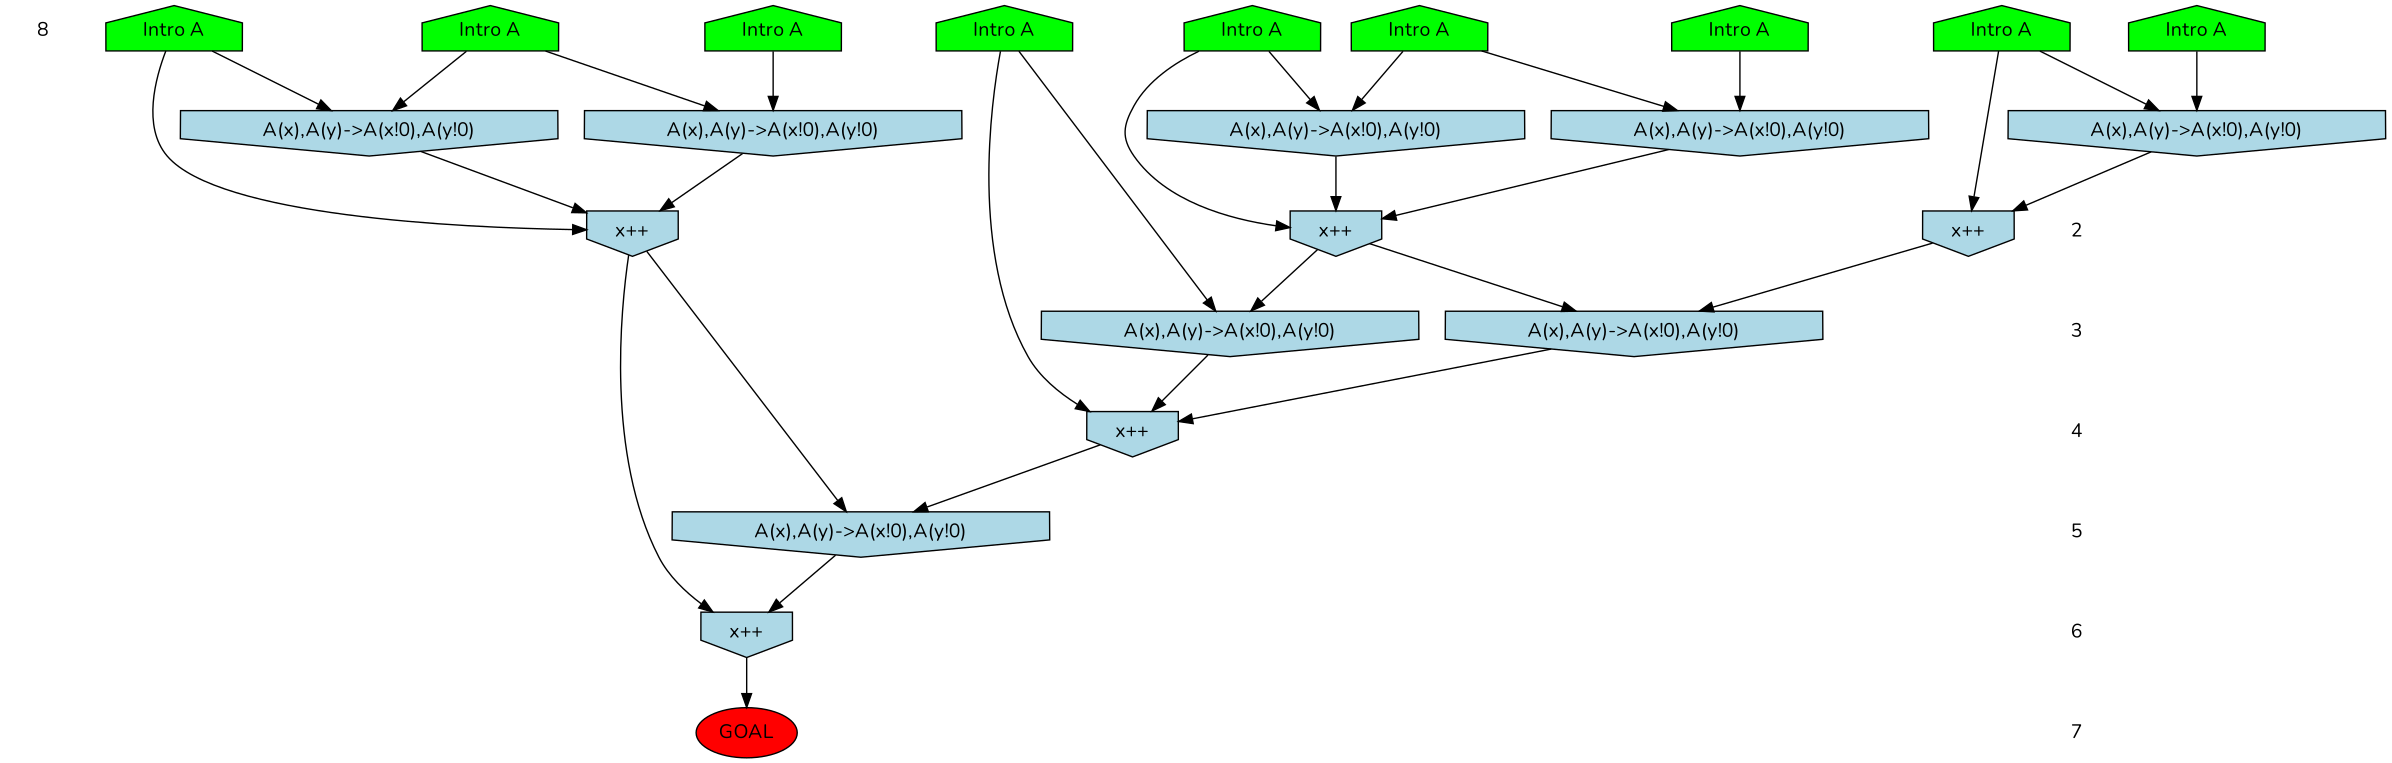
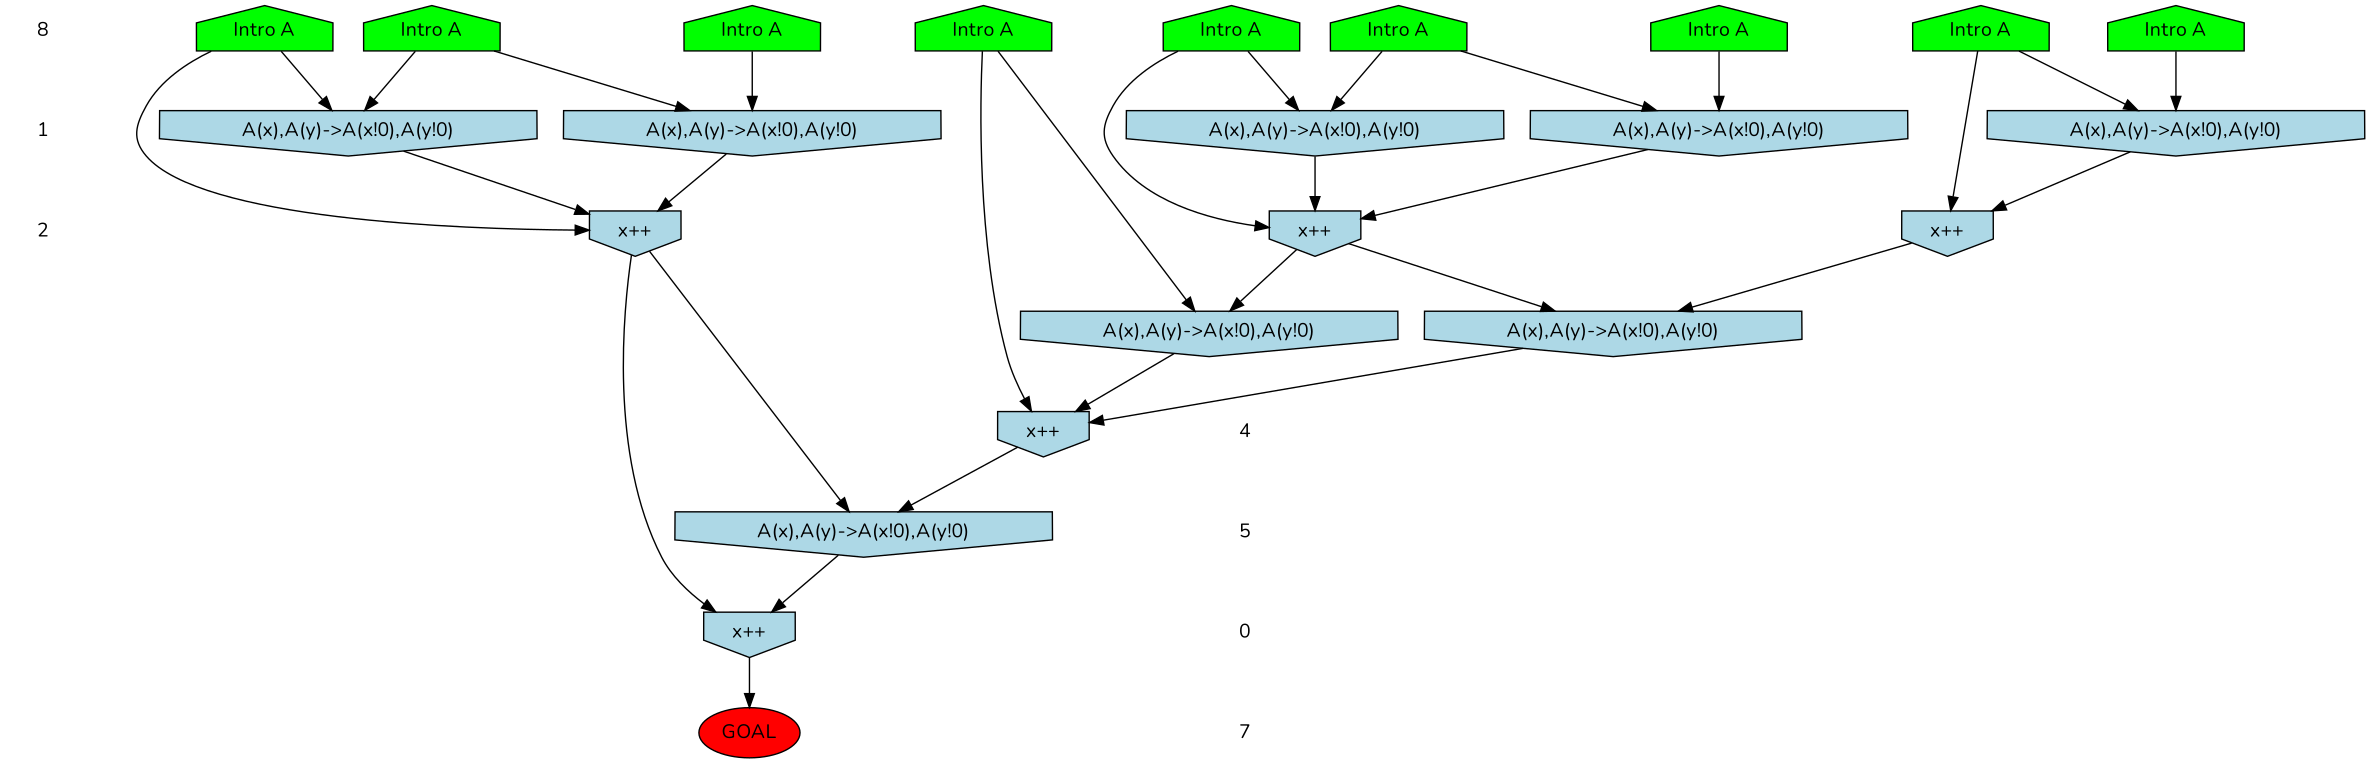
none -> (43, 131)
(2077, 332) -> none
(2077, 632) -> (1245, 632)
